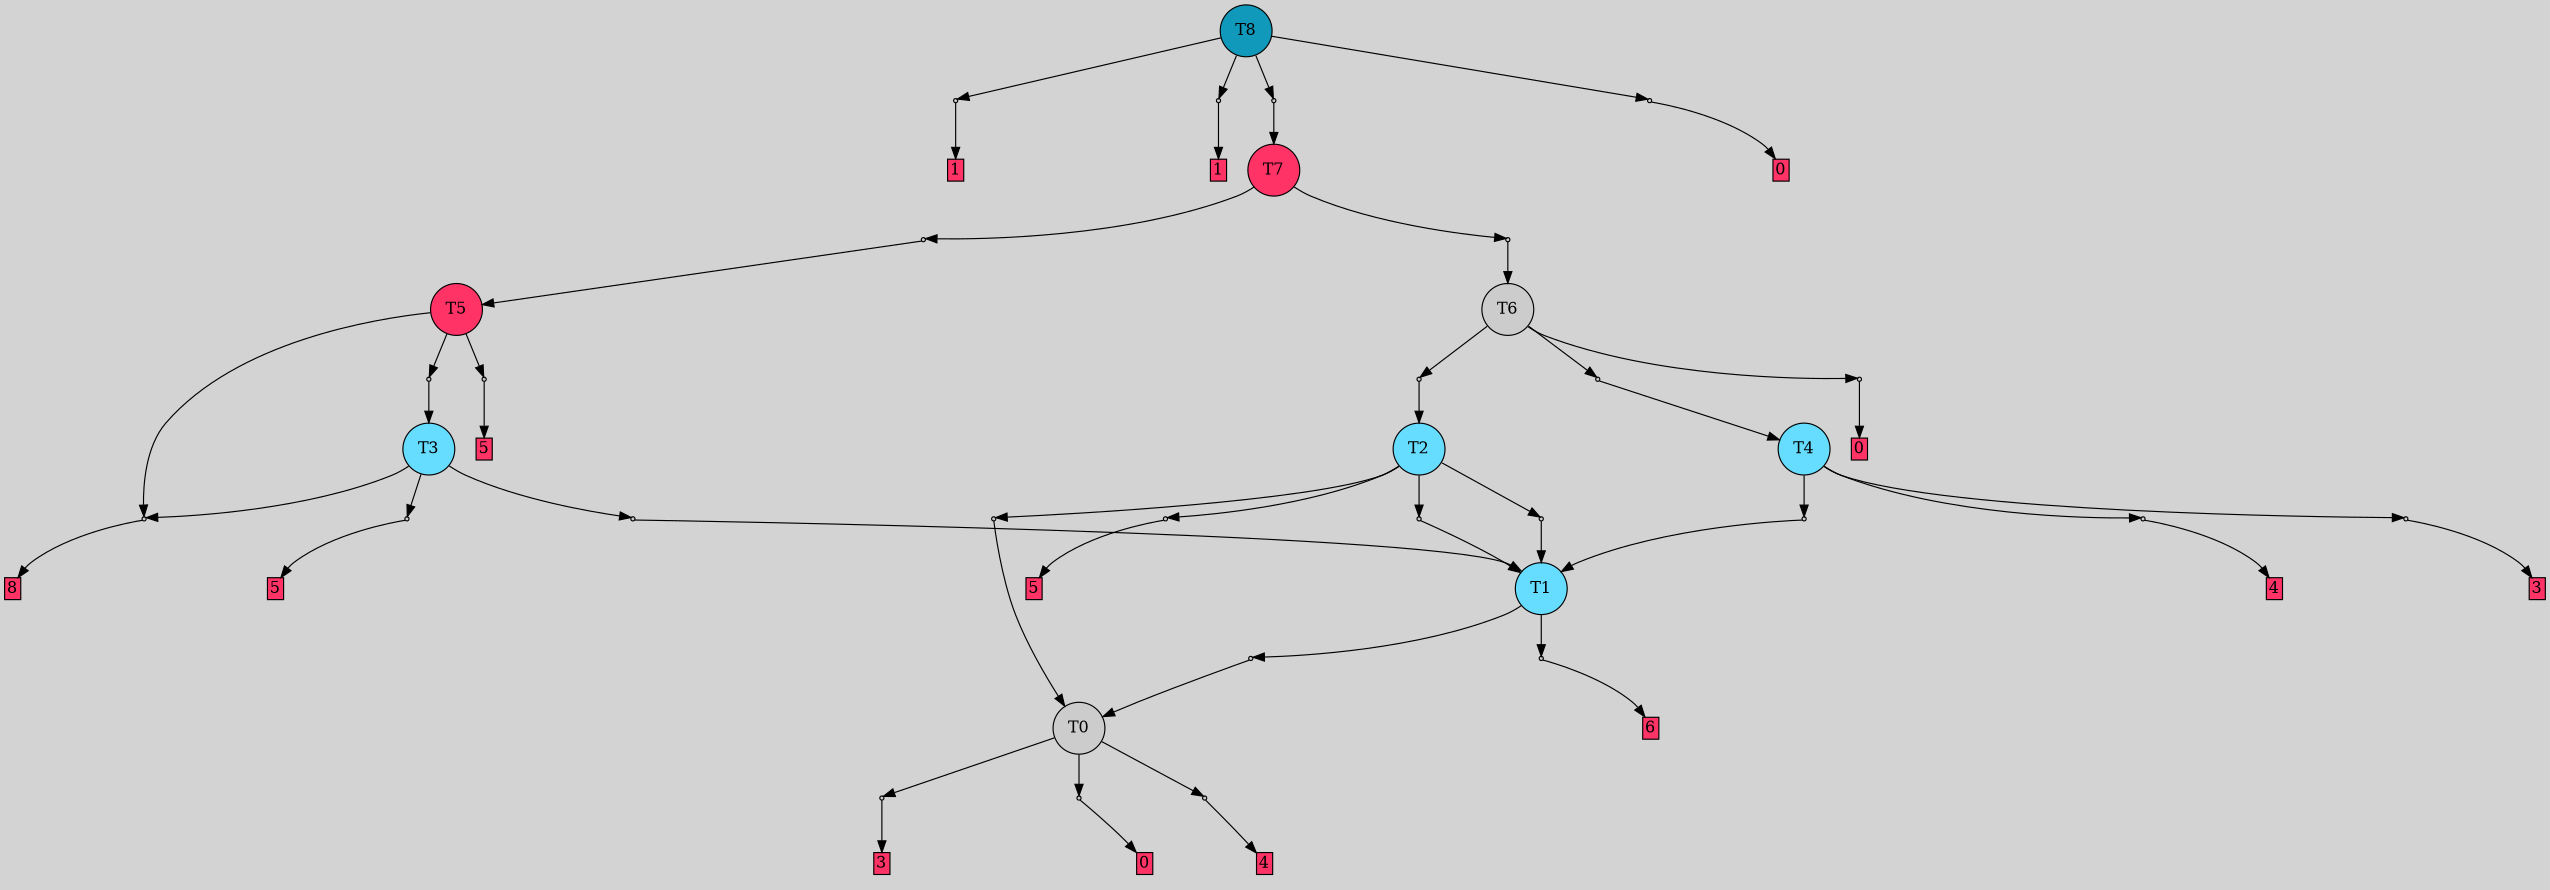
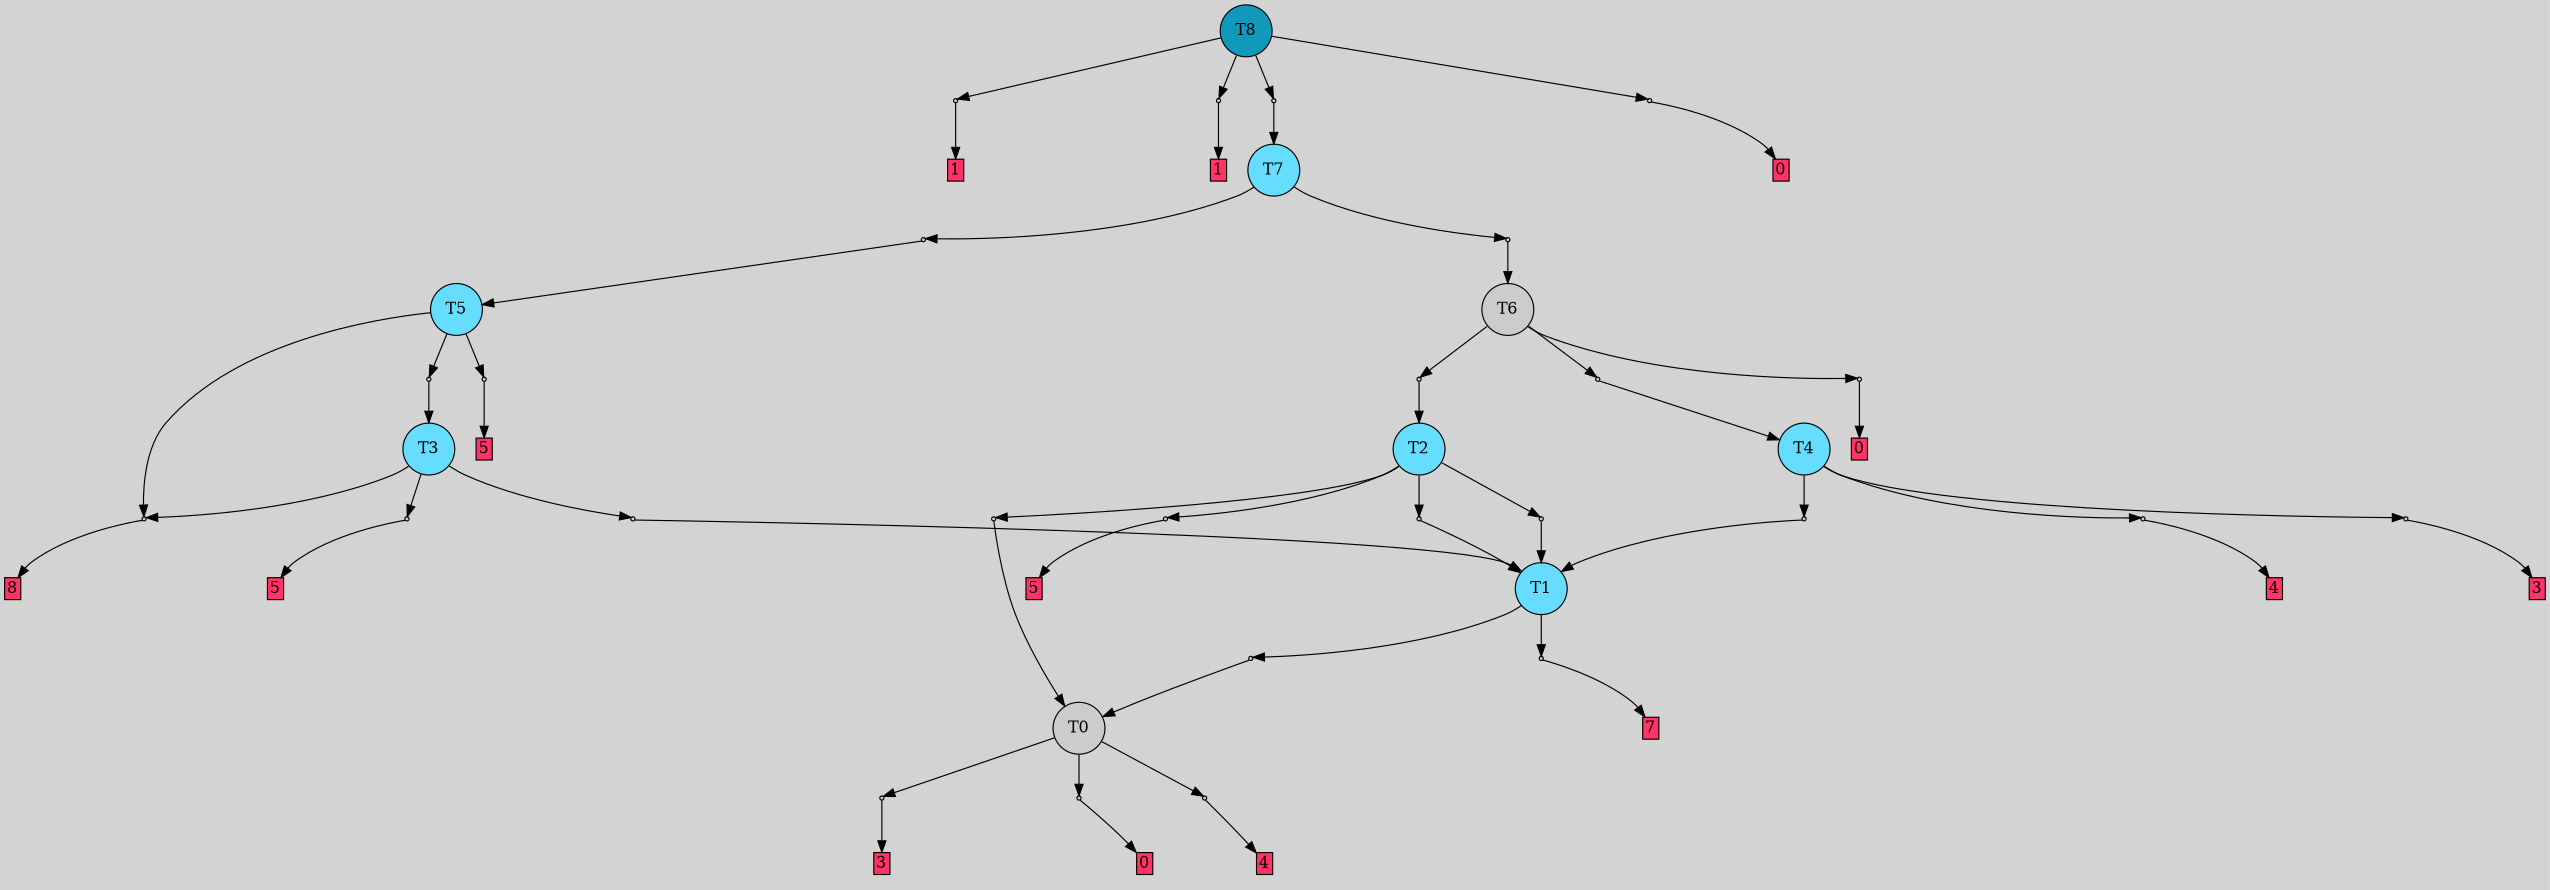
(1274, 170) -> (1274, 170)
(456, 309) -> (456, 309)
(1651, 728) -> (1651, 728)
